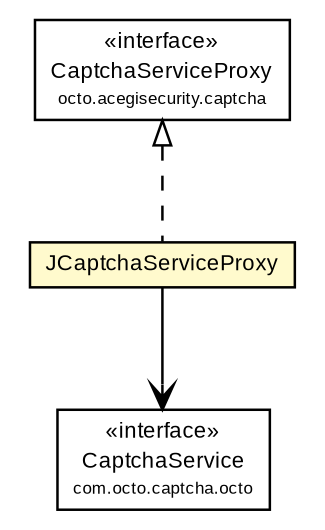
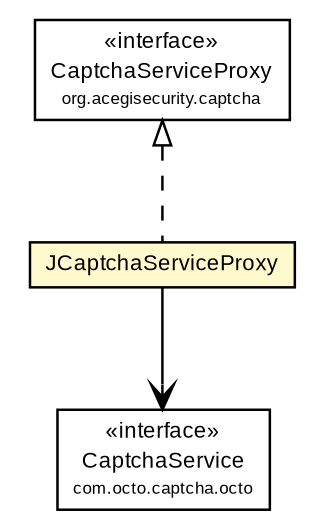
(162, 99) -> (162, 99)
